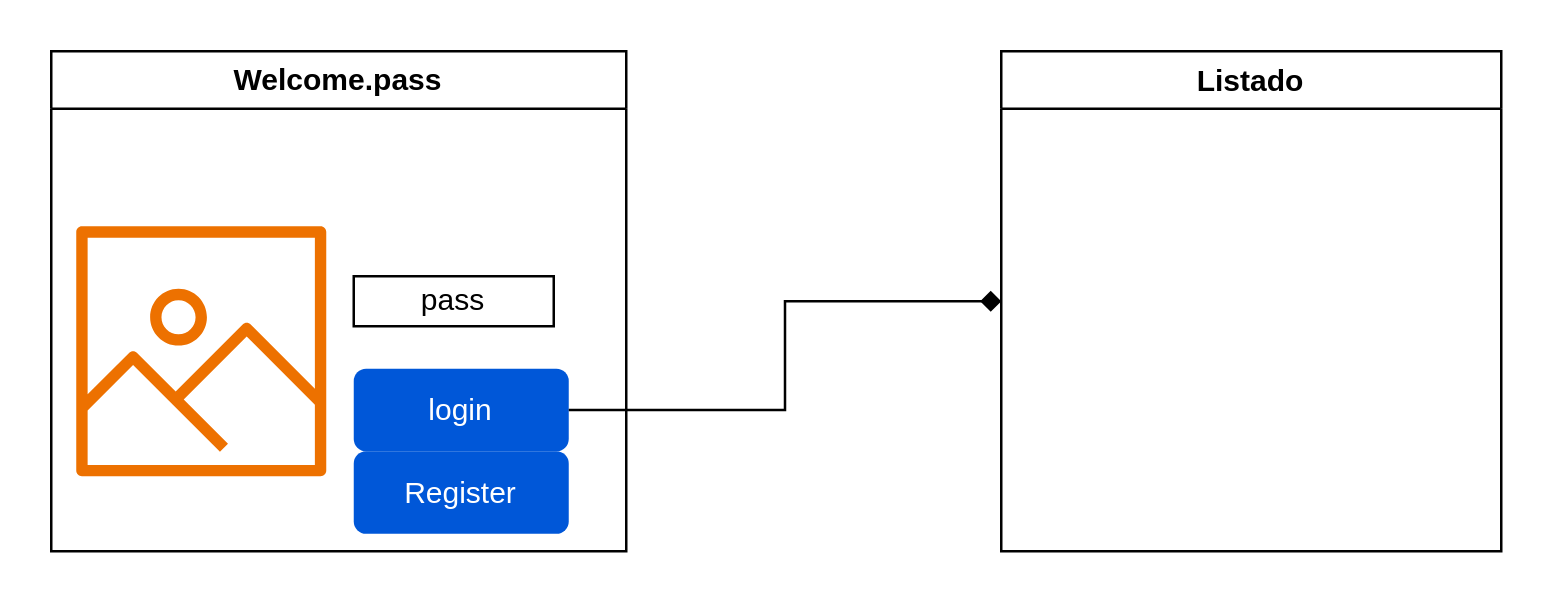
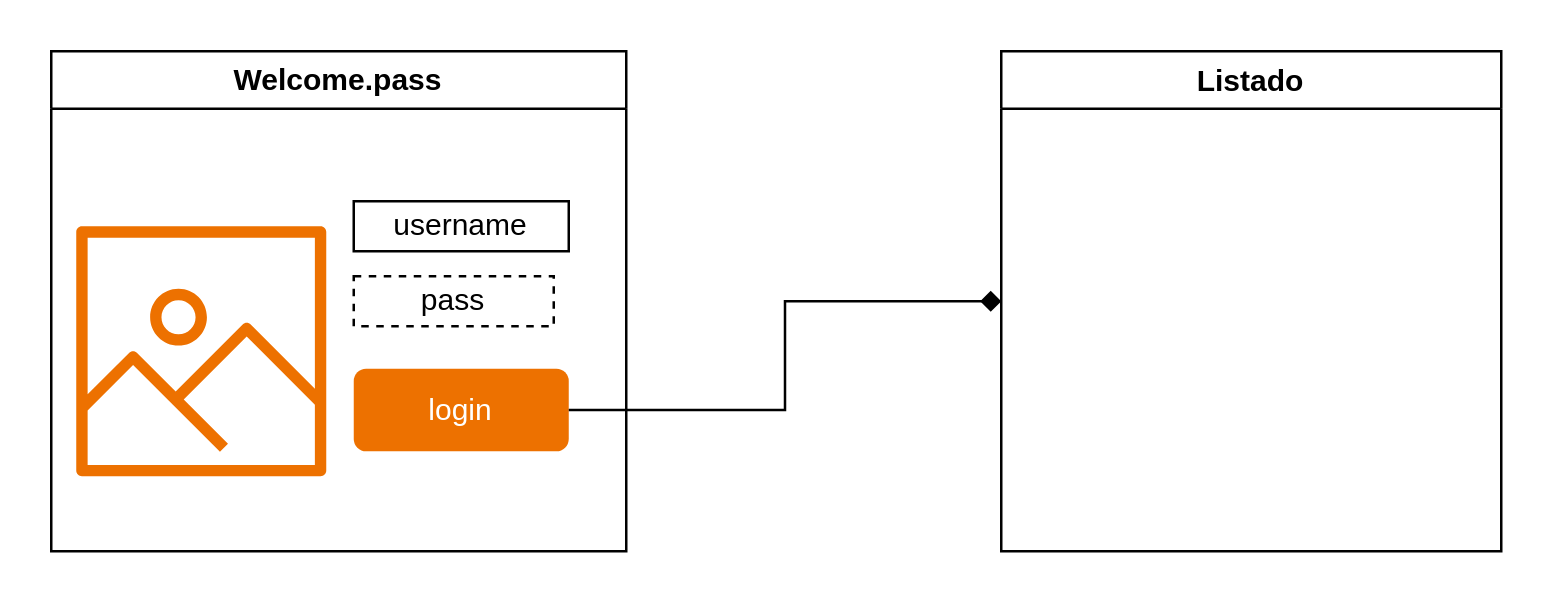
none -> (461, 226)
(454, 301) -> (454, 301)
(461, 410) -> (461, 410)
(461, 493) -> none
